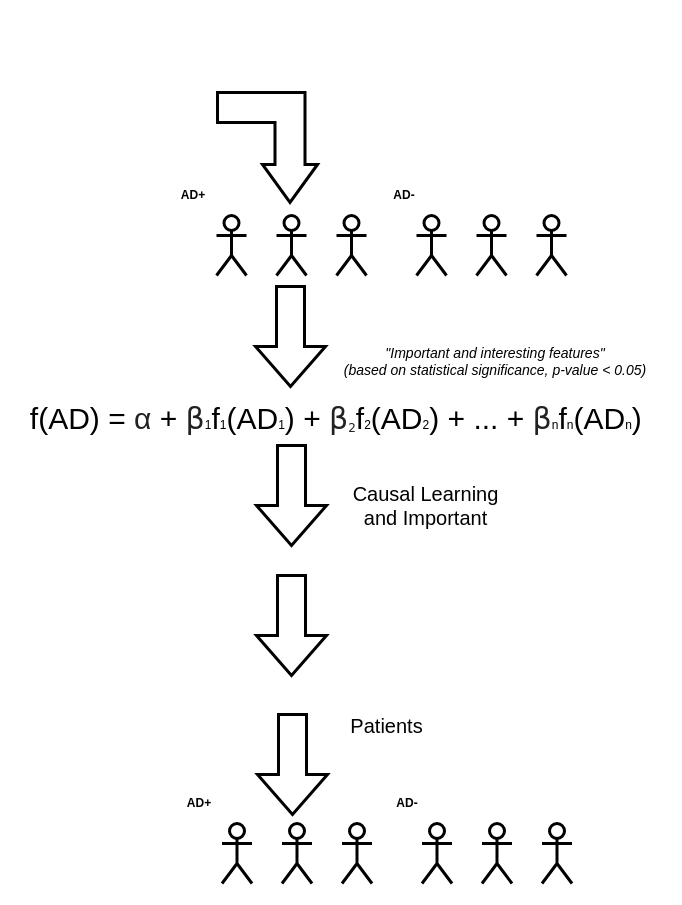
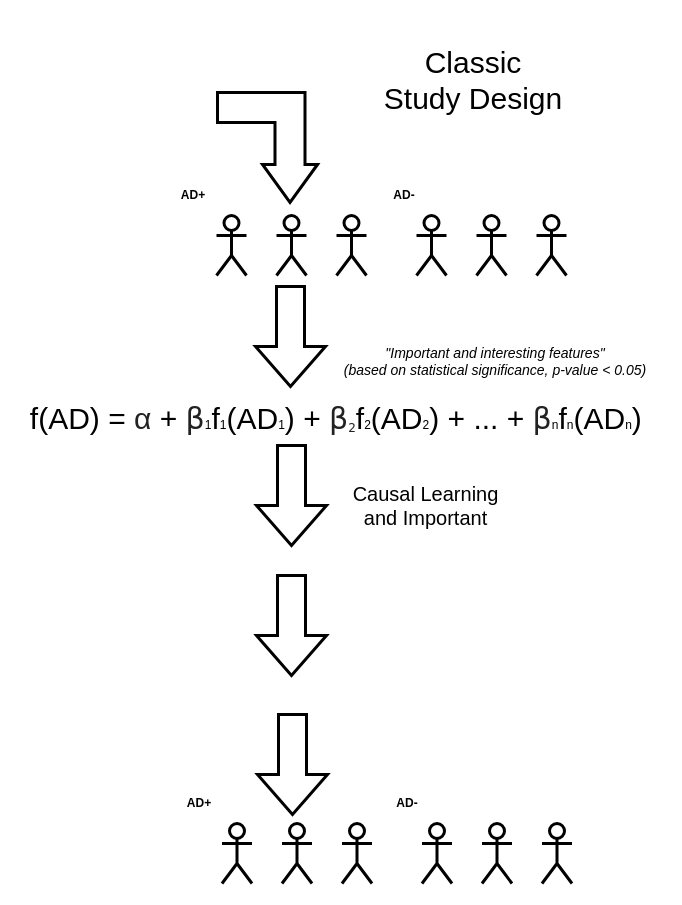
none -> (474, 81)
(387, 726) -> none
